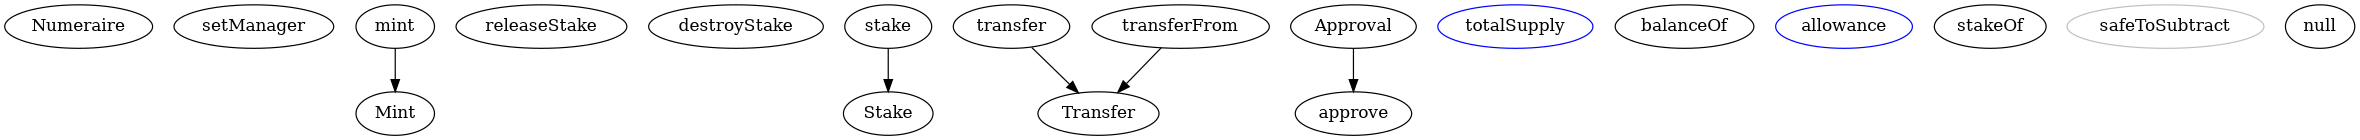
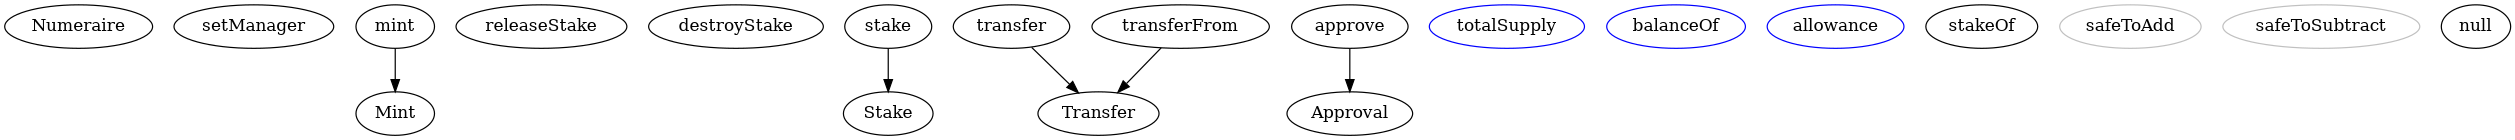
(1685, 27) -> (1676, 27)
none -> (2130, 27)
(1353, 64) -> (1350, 64)
